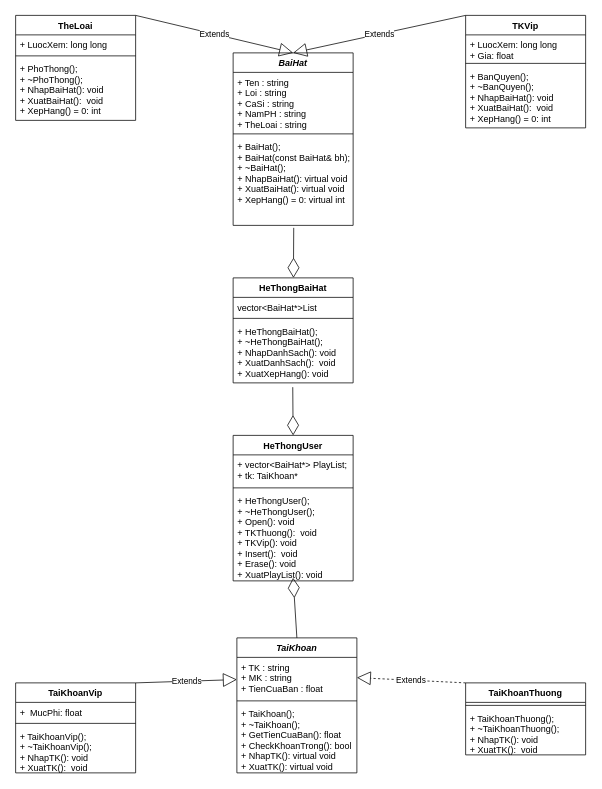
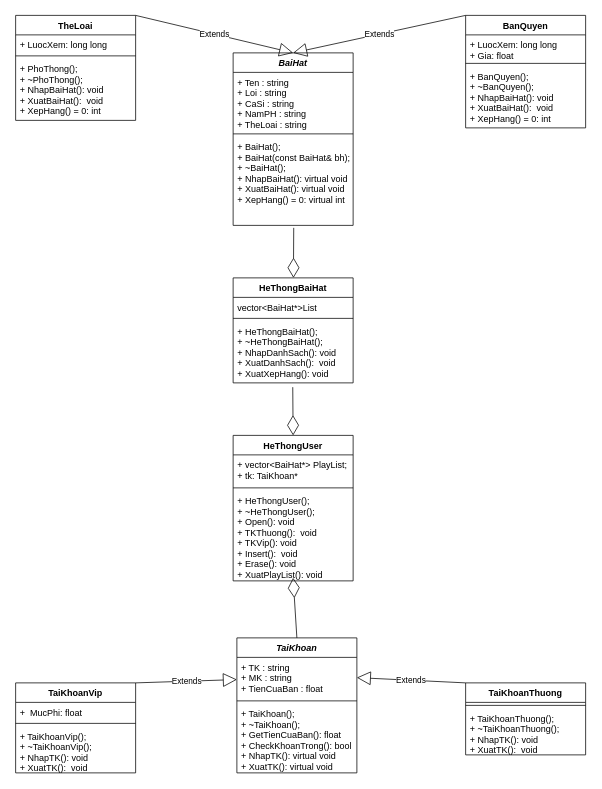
(525, 26) -> (525, 26)
(444, 682) -> (444, 682)
